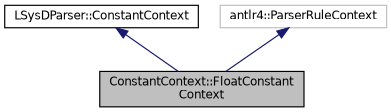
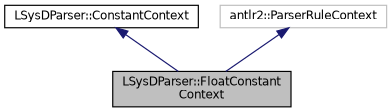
(303, 17) -> (303, 17)
(202, 89) -> (202, 89)
